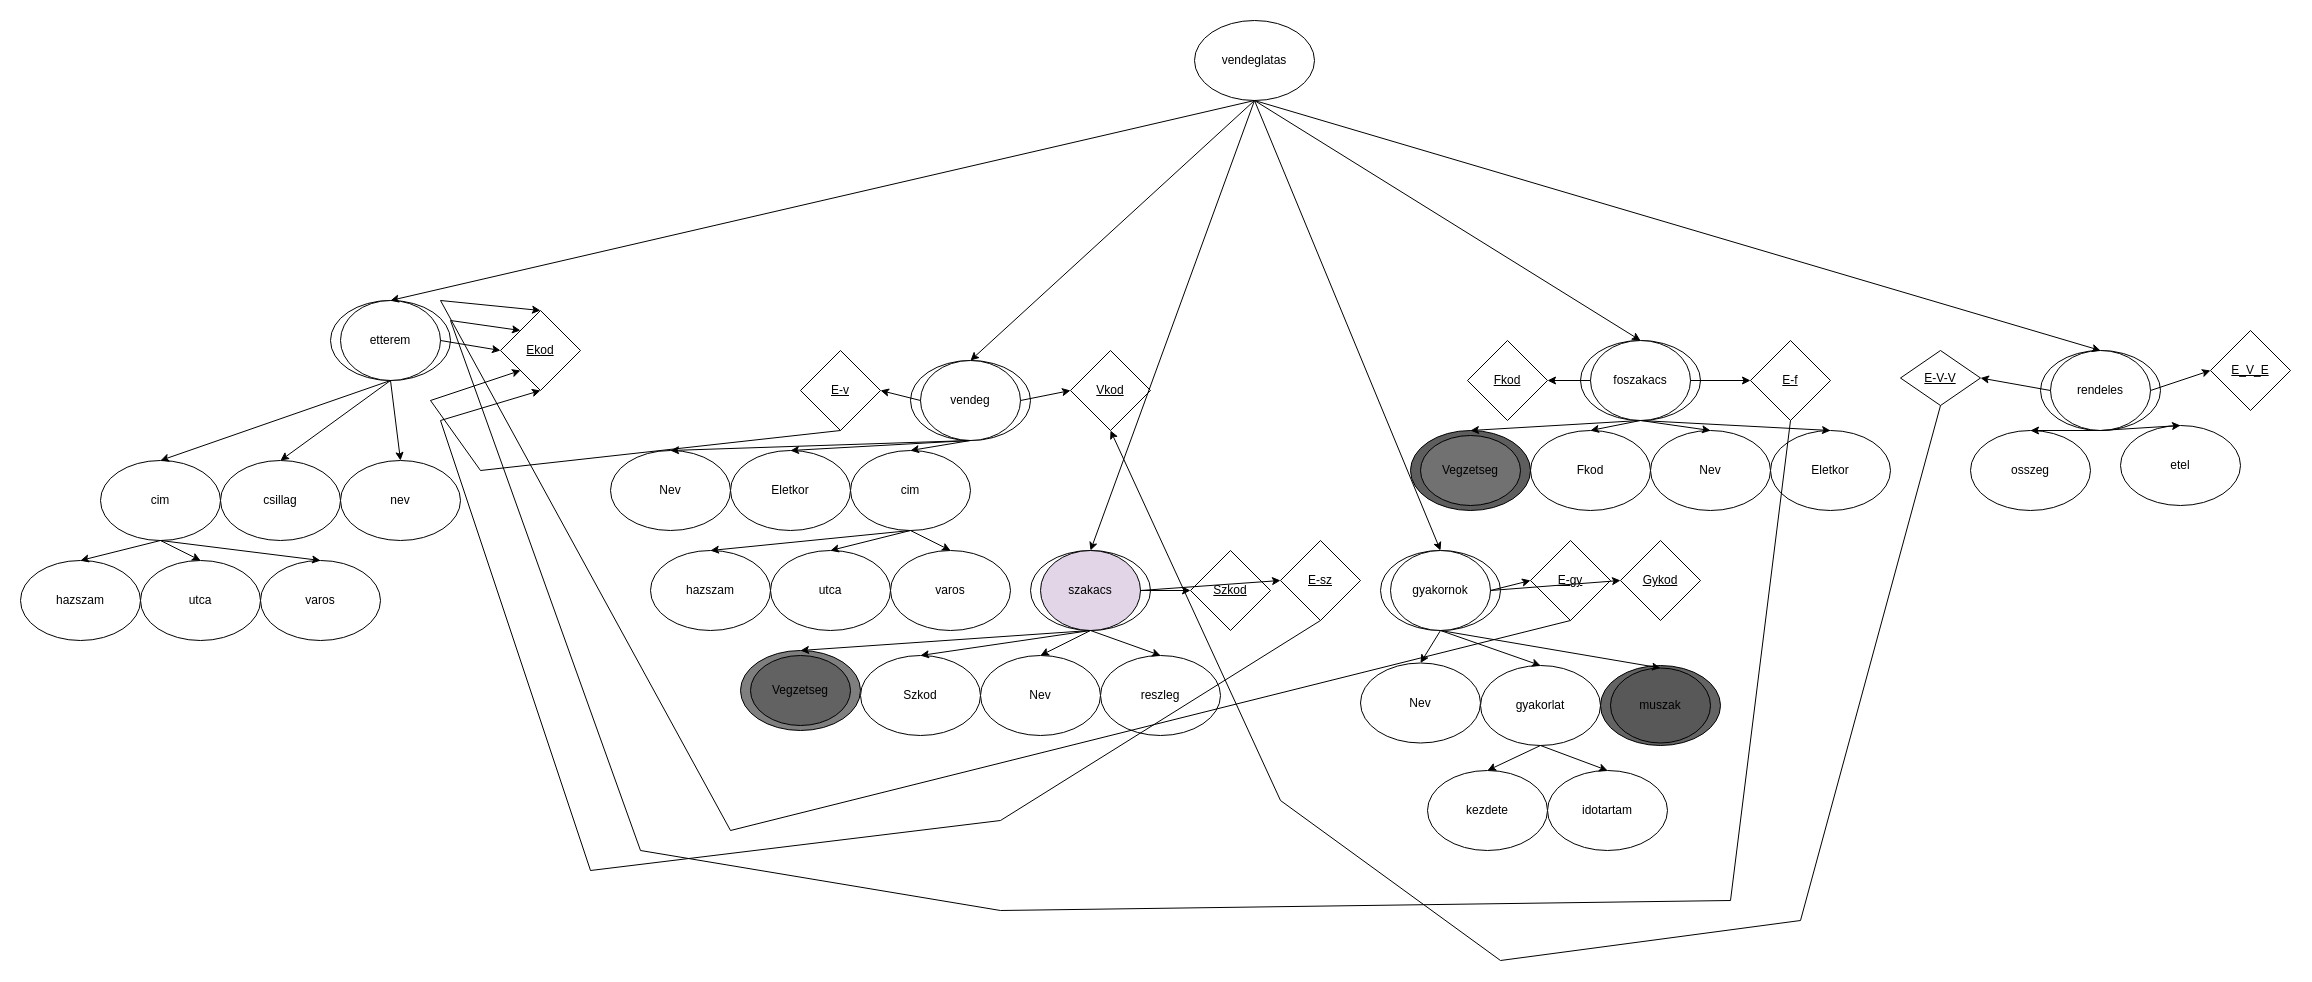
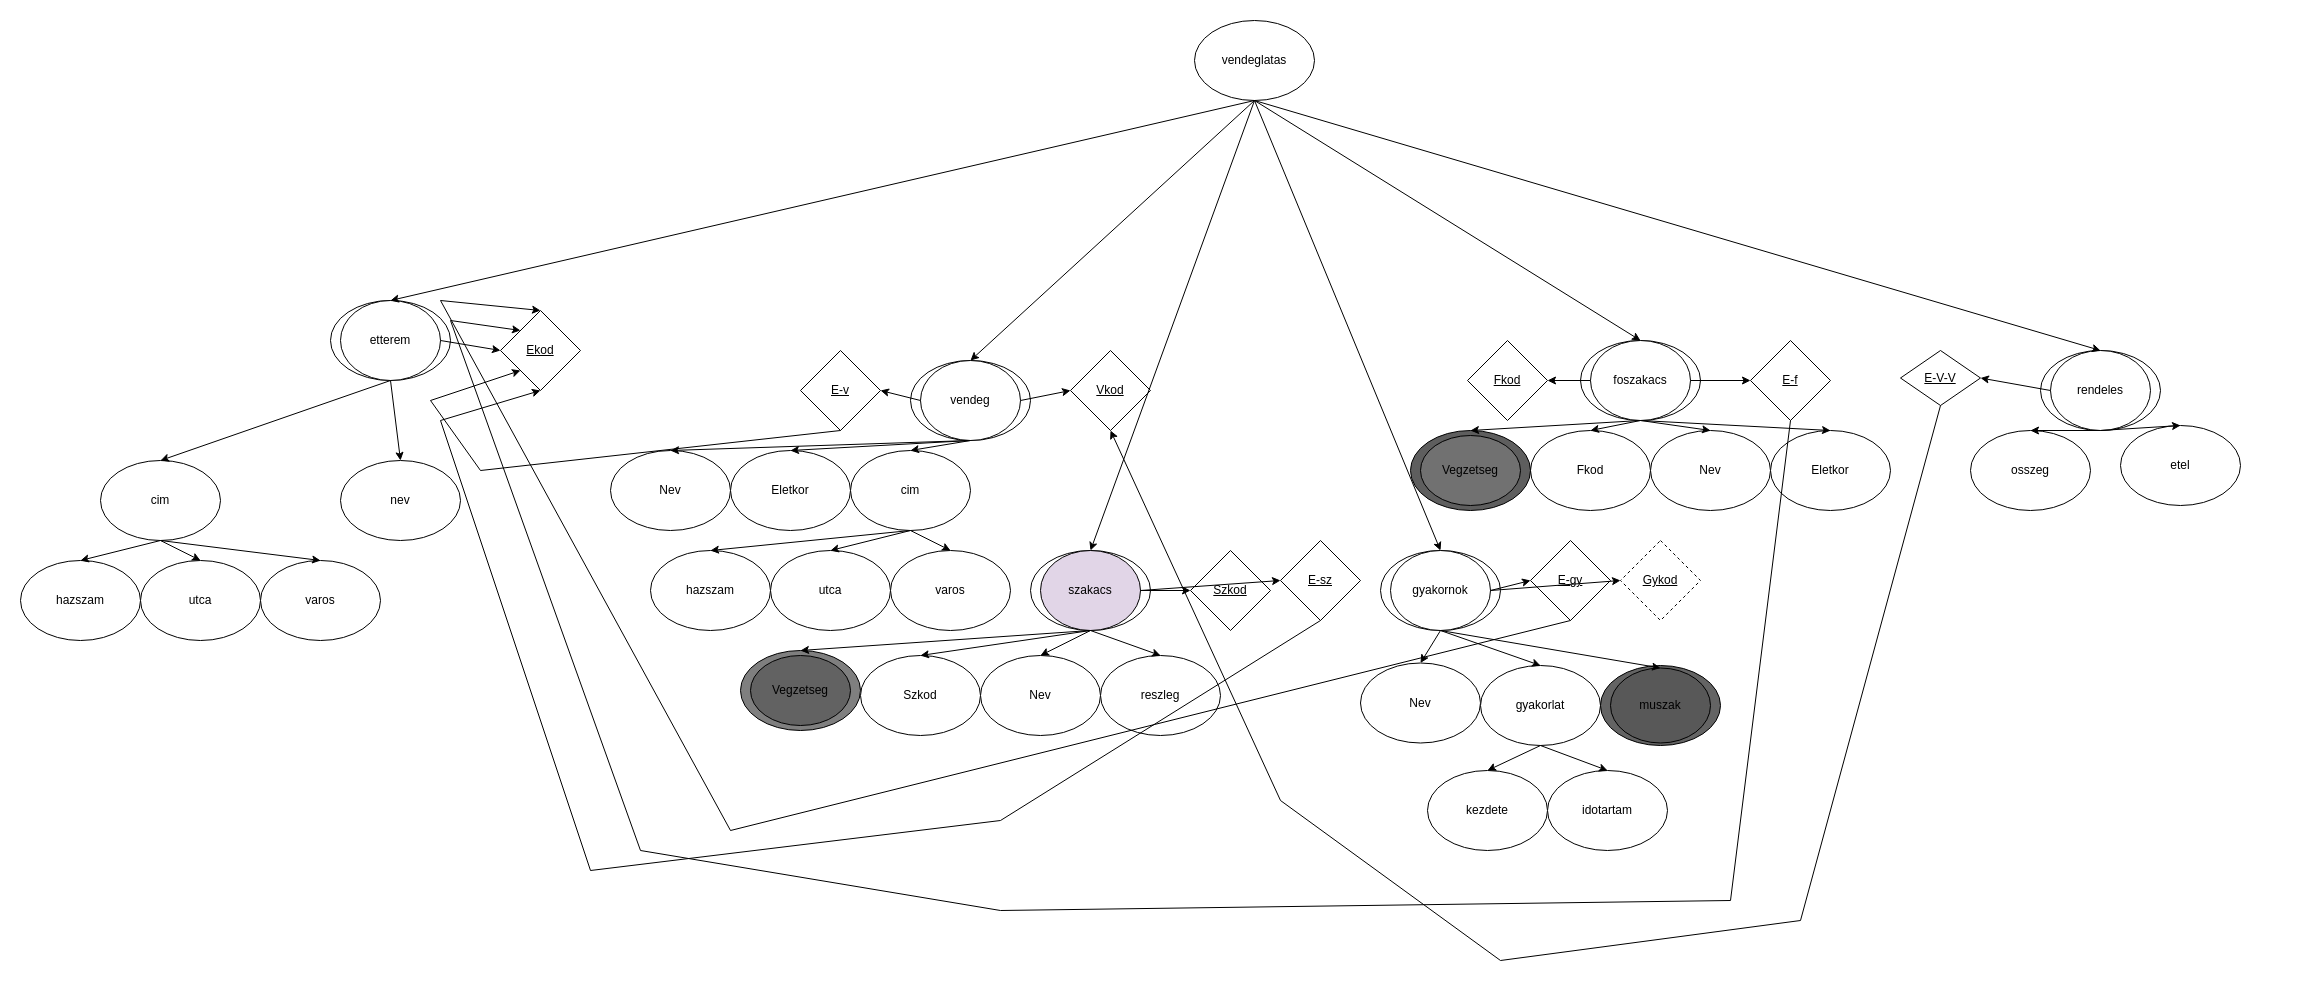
(2251, 371) -> none
(2177, 382) -> none
(337, 420) -> none
(281, 501) -> none
(1661, 581) -> (1661, 581)
